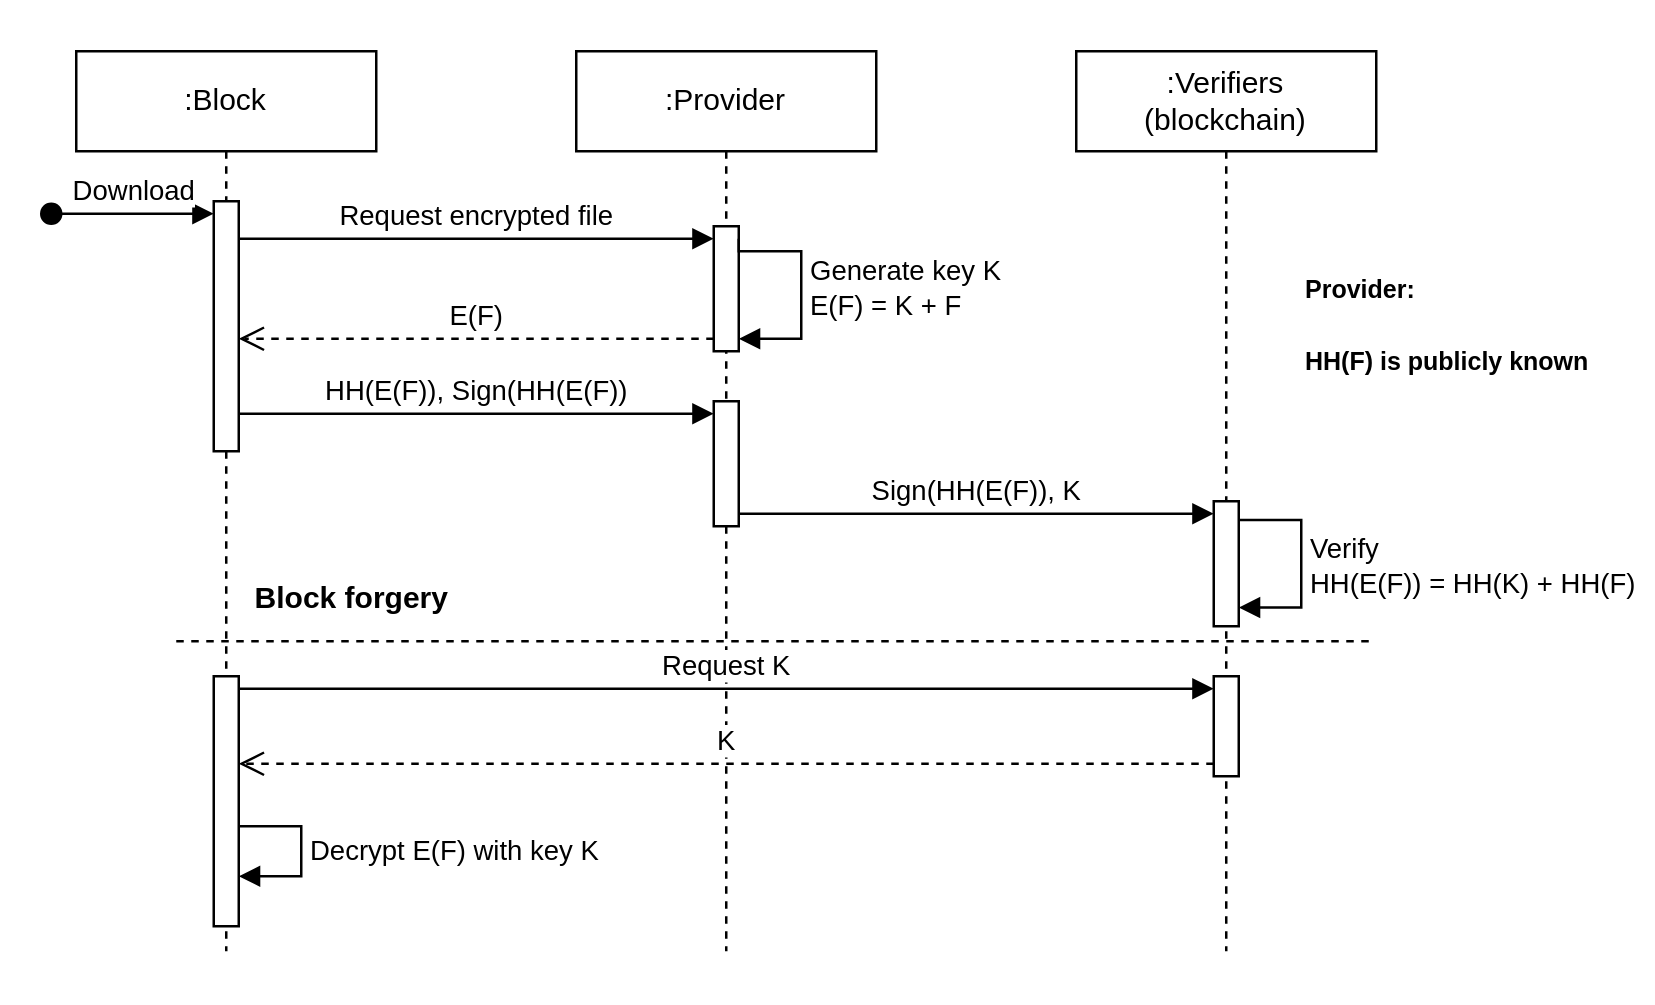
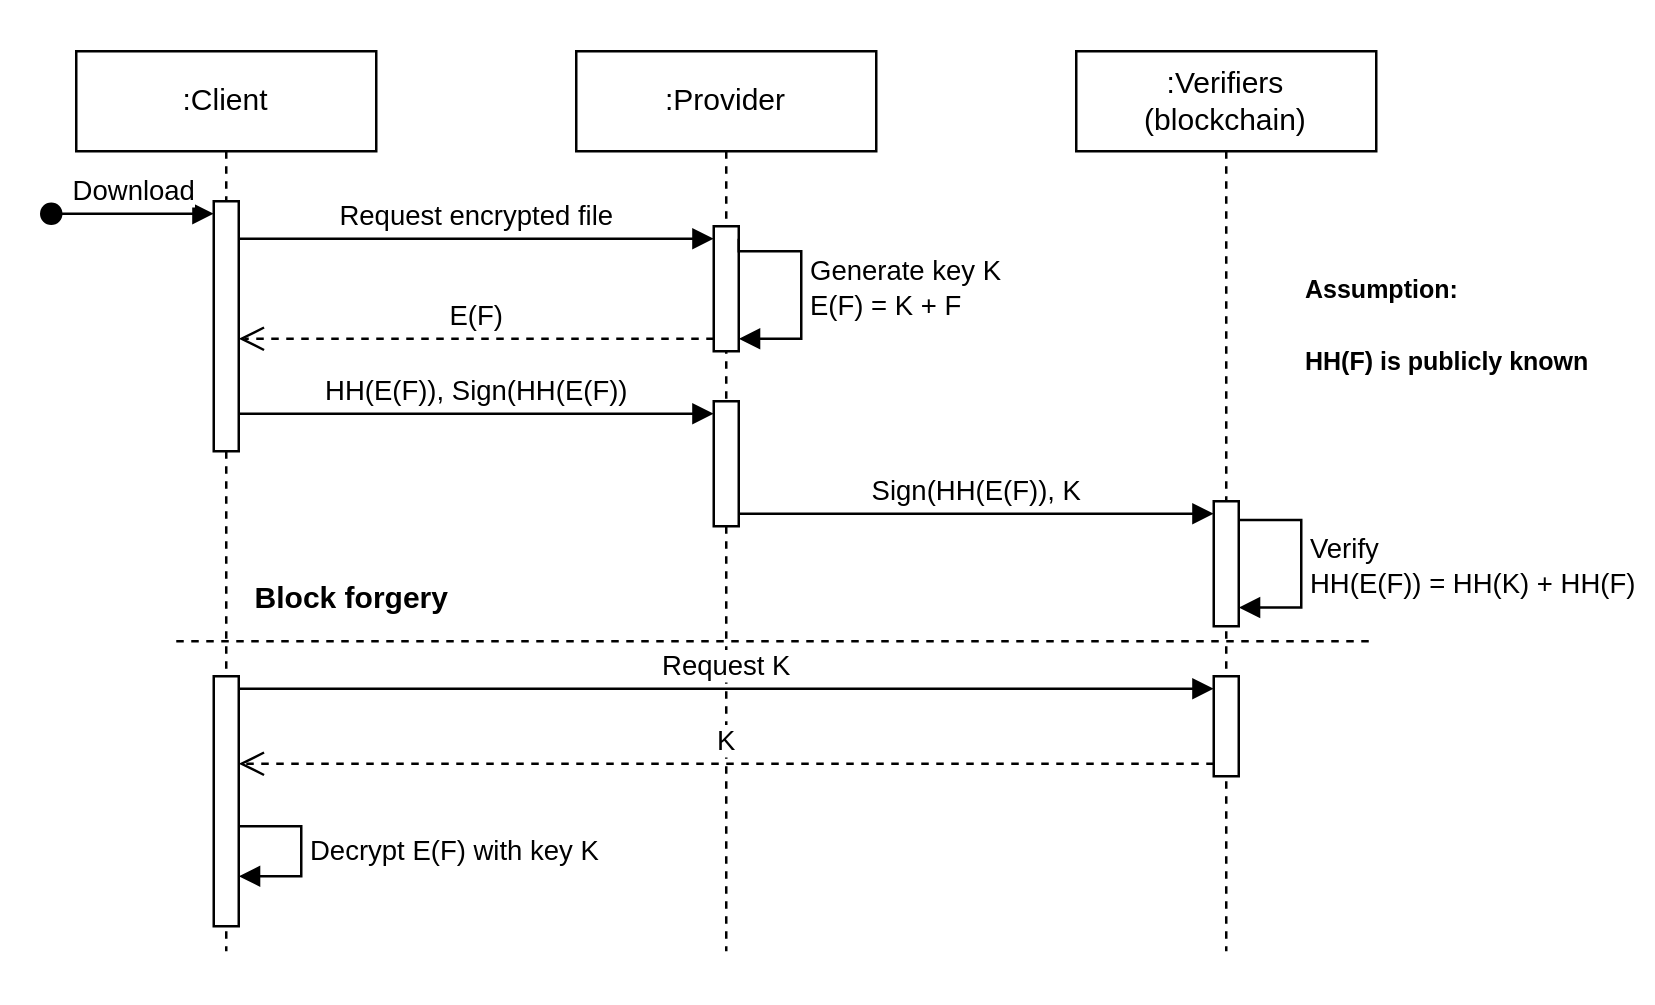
(226, 101) -> (226, 101)
(1454, 298) -> (1454, 298)
